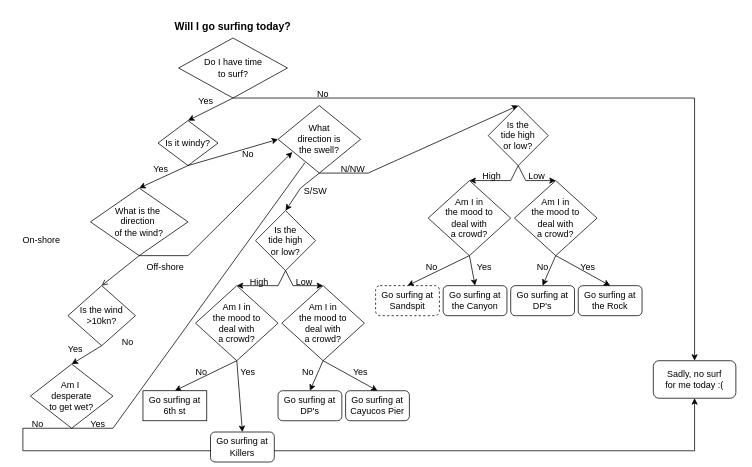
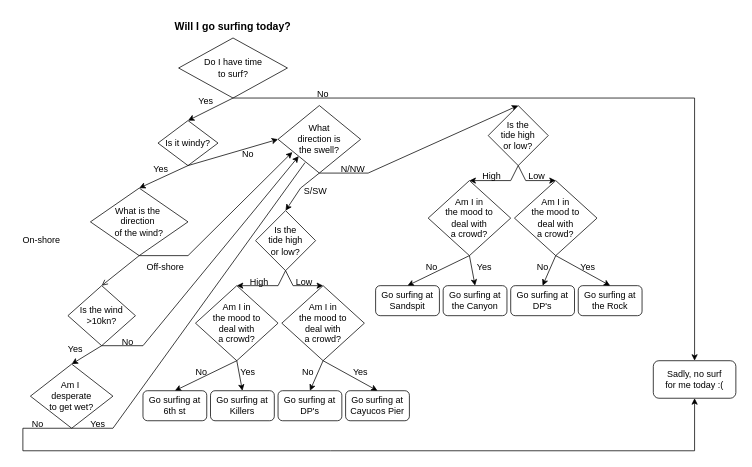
none -> (206, 269)
(407, 300) -> (407, 300)
(175, 405) -> (175, 405)
(242, 447) -> (242, 405)
